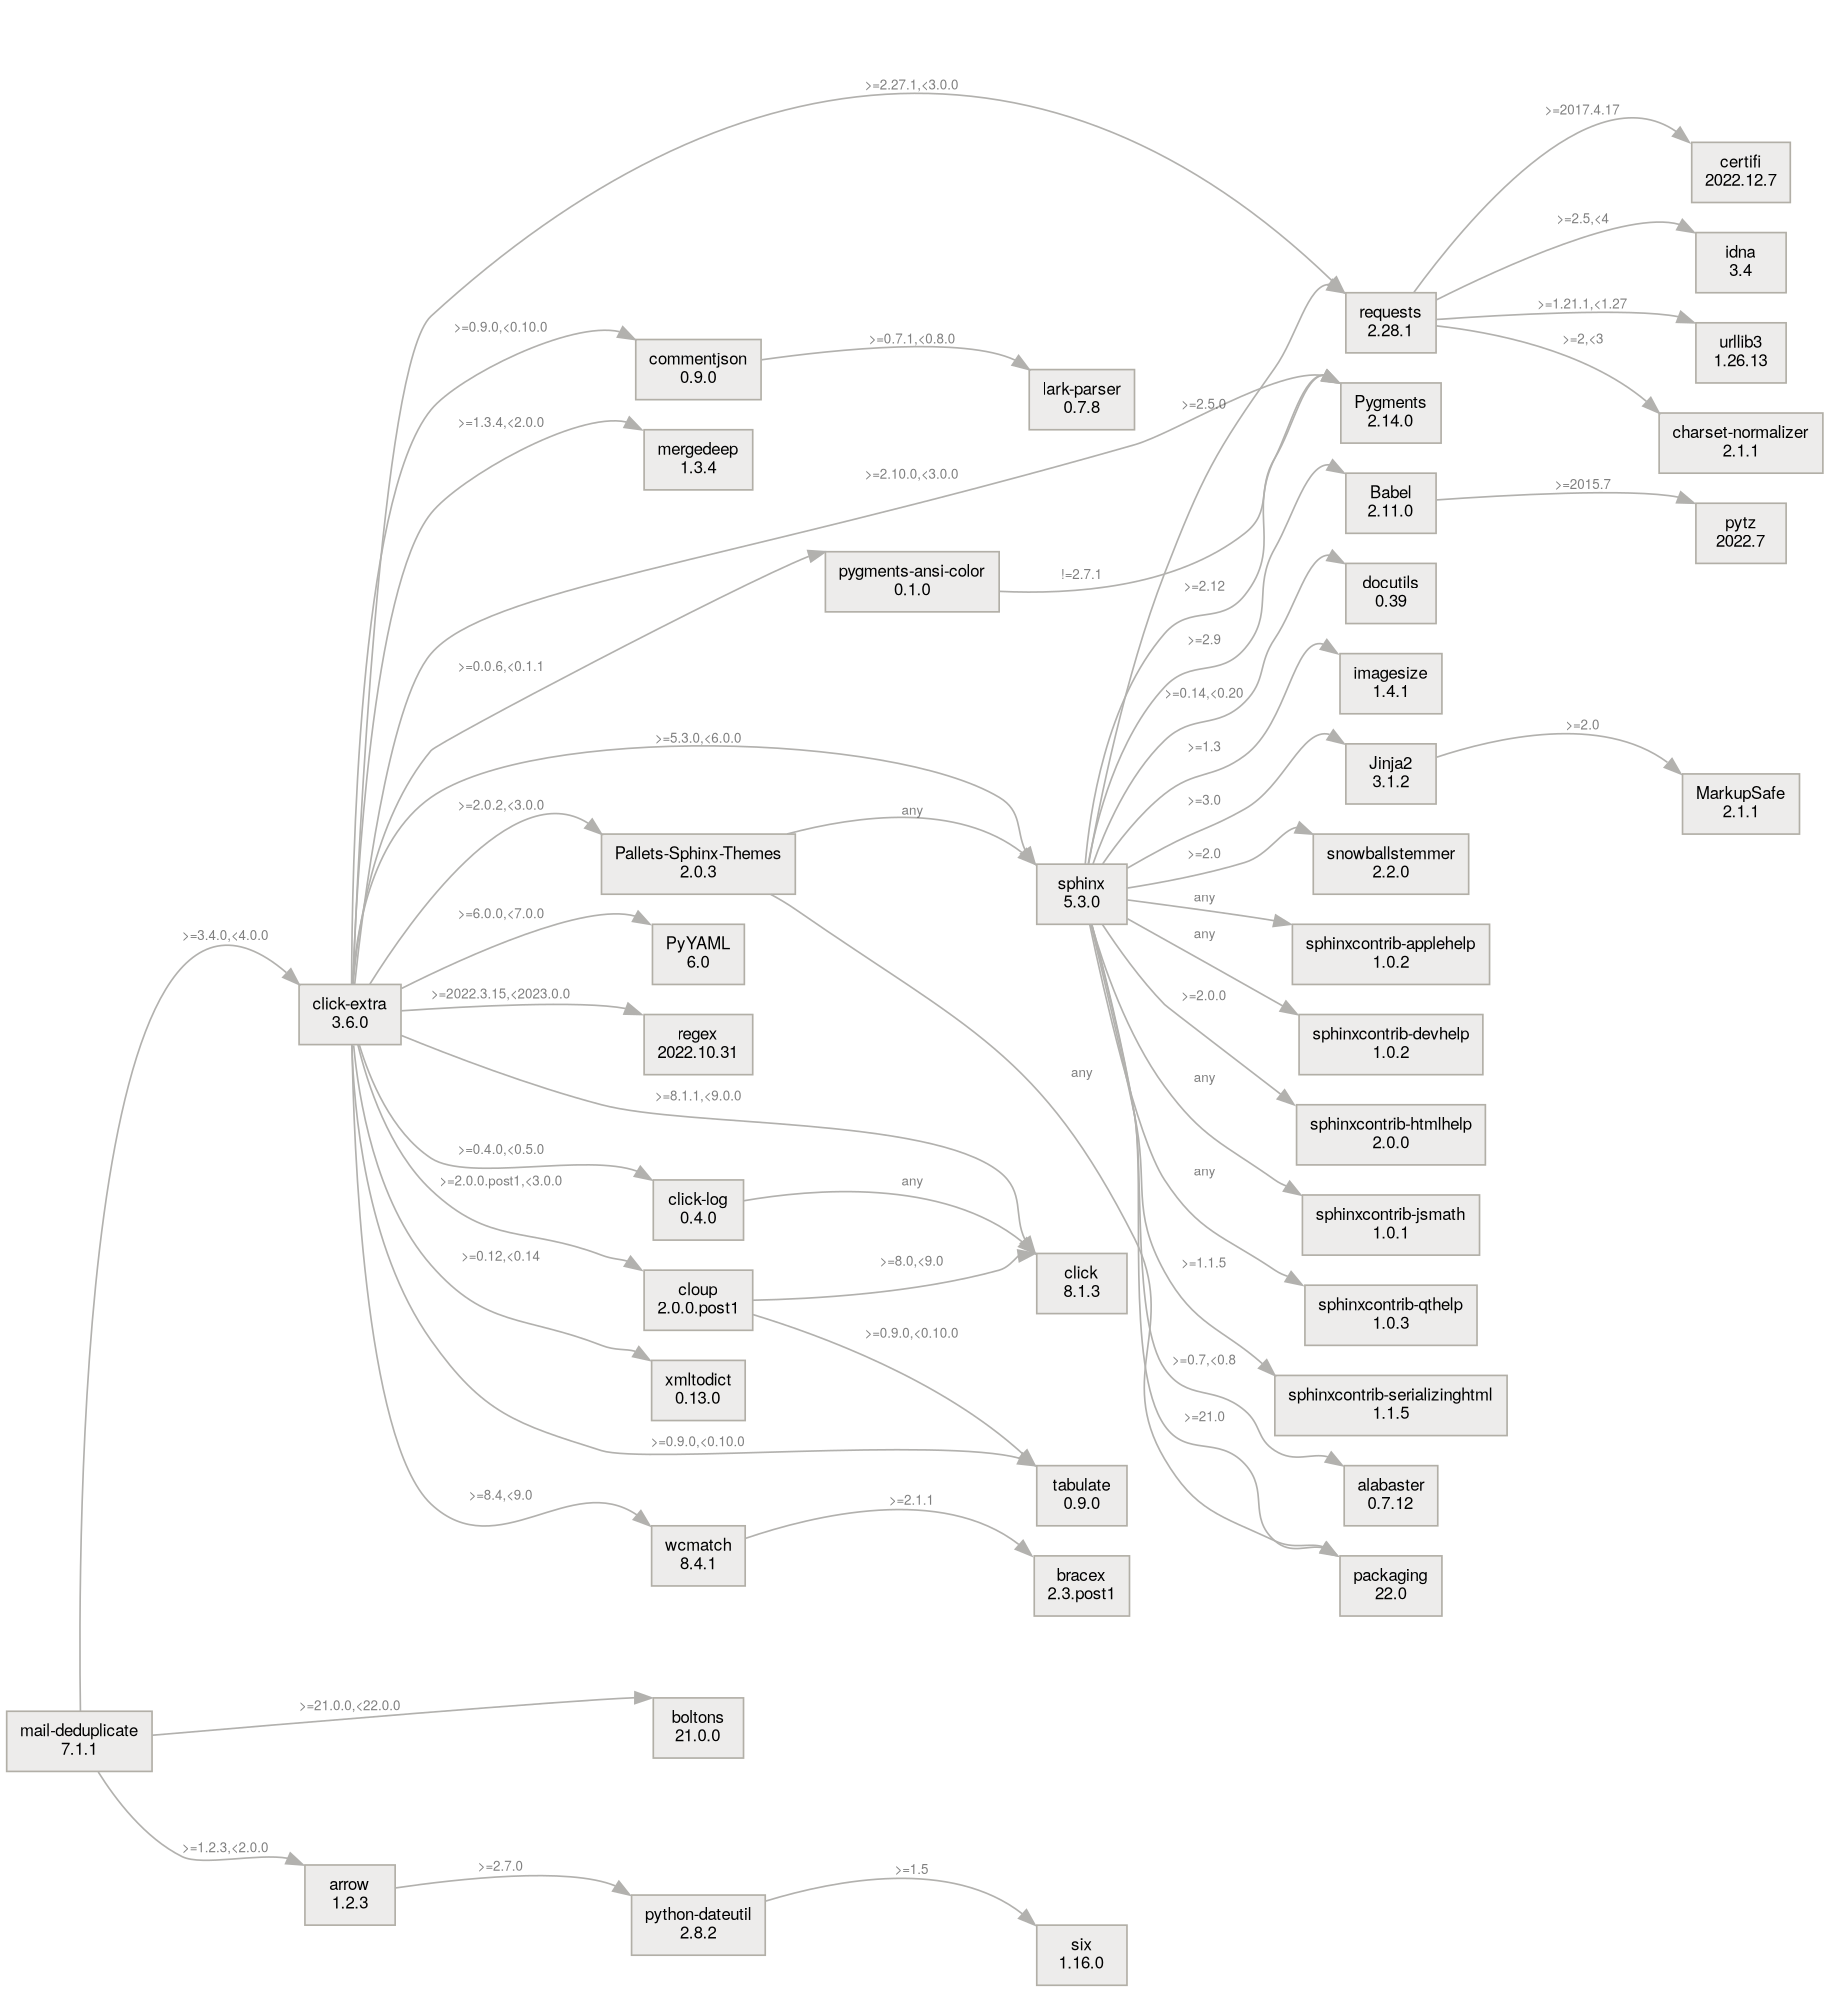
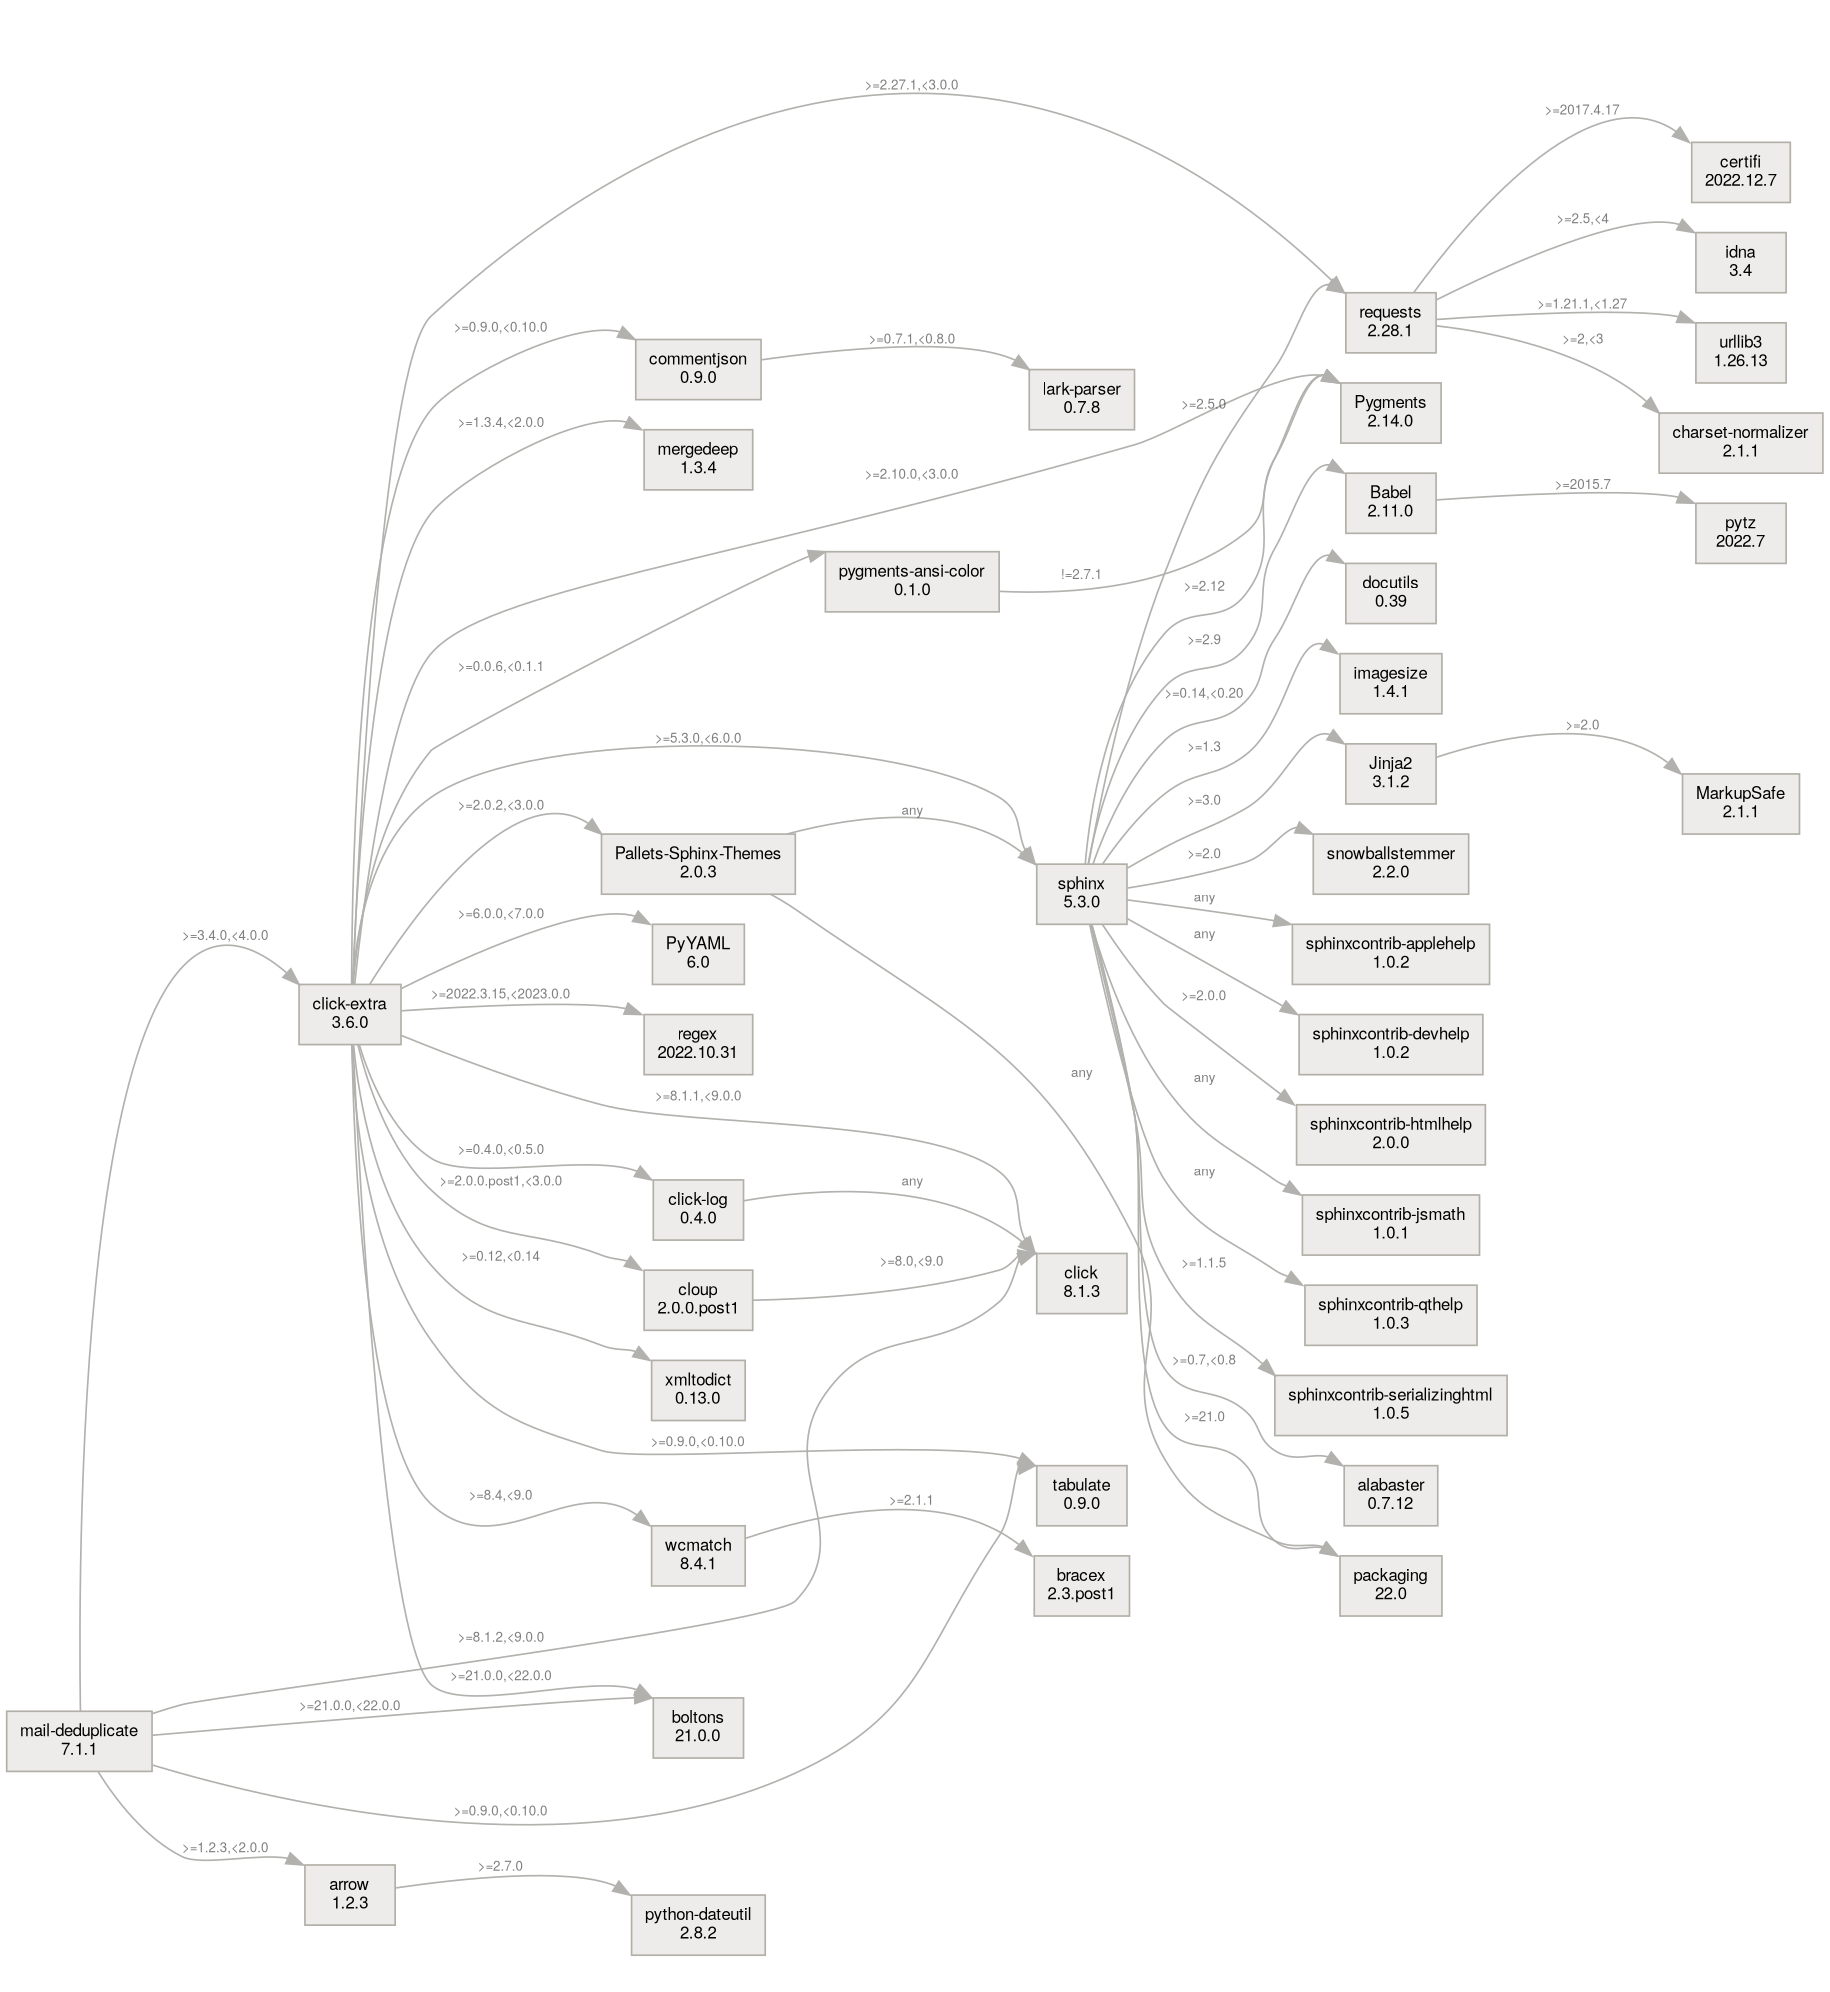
(895, 1370) -> (669, 1811)
(1391, 1406) -> (1391, 1406)
none -> (385, 1472)
none -> (705, 1624)
(1082, 1955) -> none
